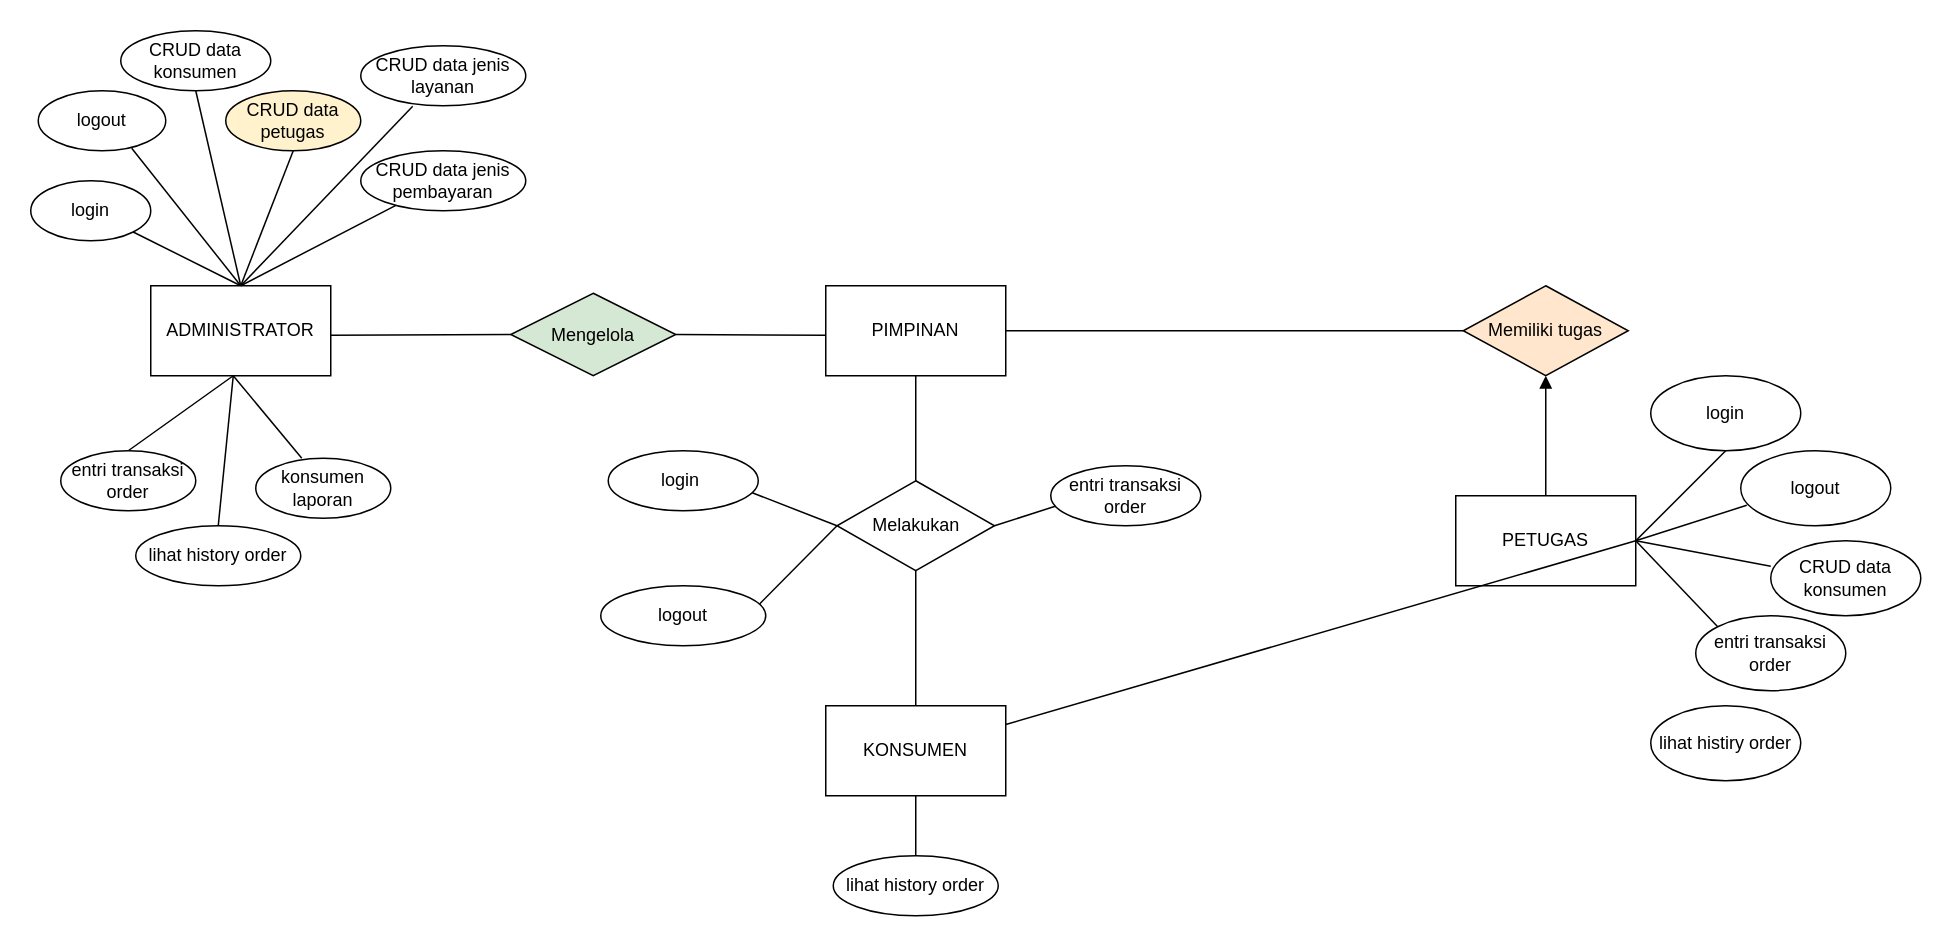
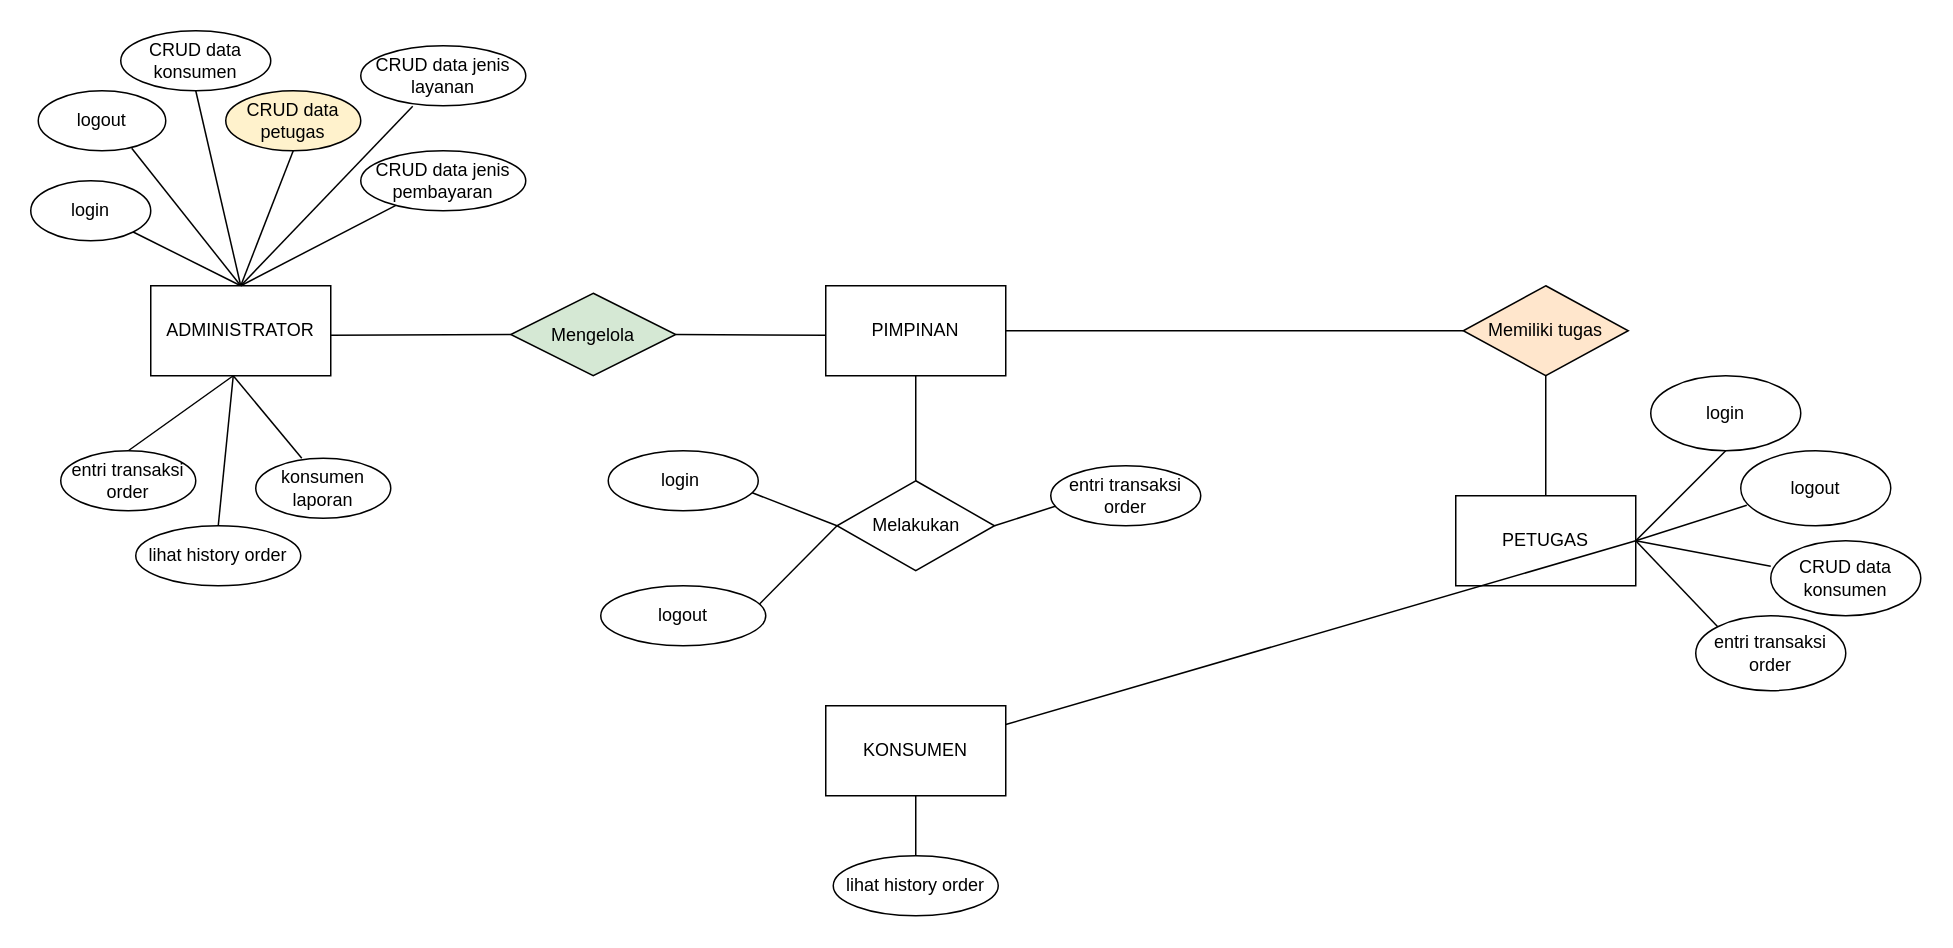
(1546, 389) -> (1546, 383)
(916, 639) -> none
(1726, 743) -> none
